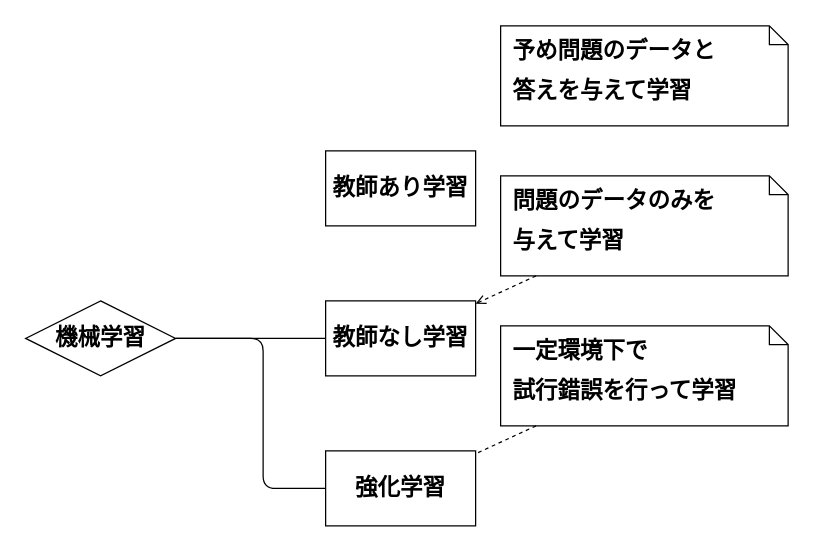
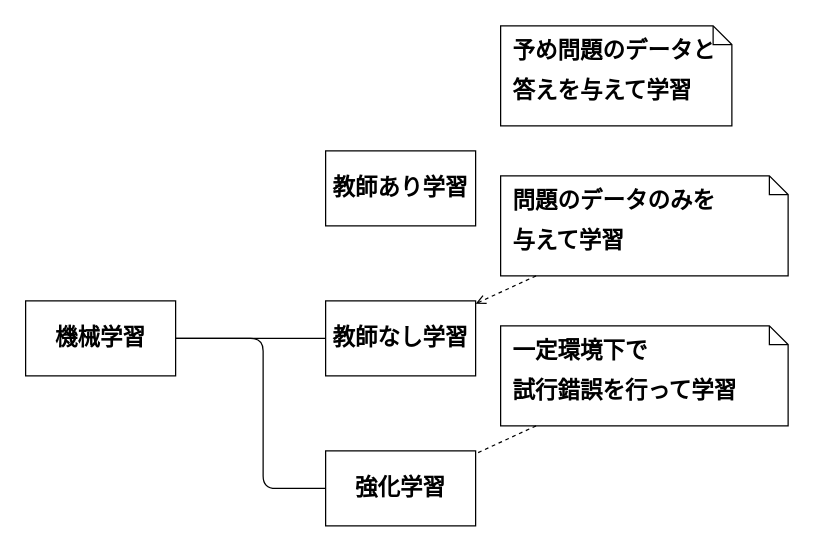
(644, 76) -> (616, 76)
(101, 338) -> (101, 338)
